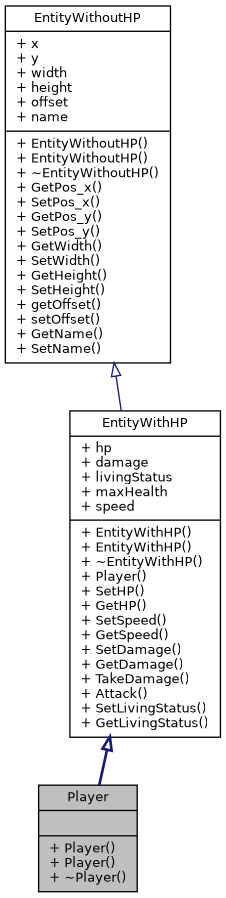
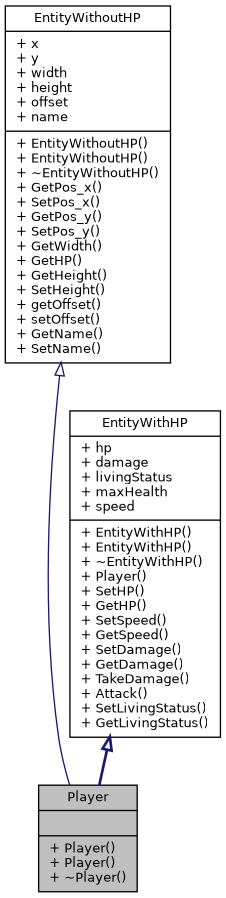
(59, 261) -> (49, 261)
(119, 394) -> (48, 581)
